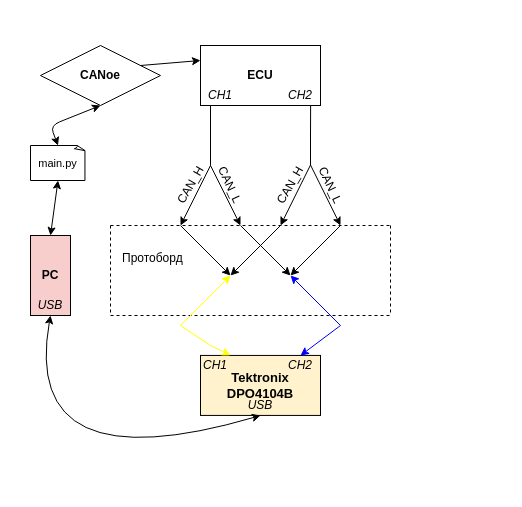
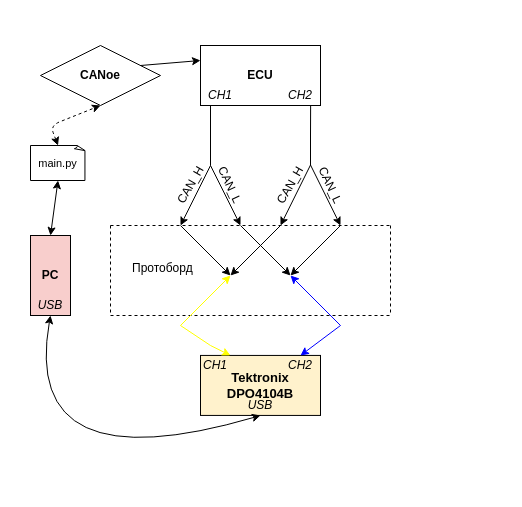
(70, 118) -> (70, 118)
(161, 259) -> (171, 269)
